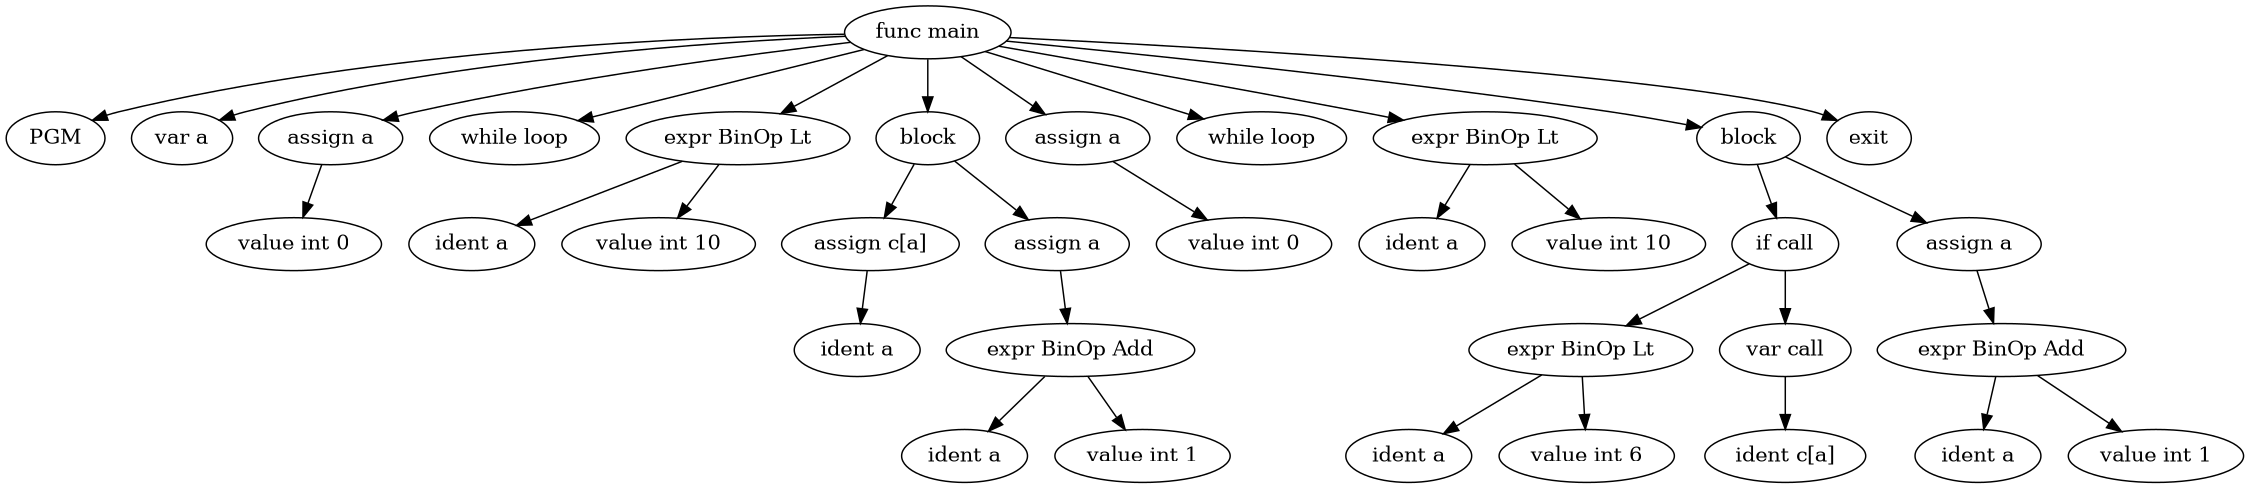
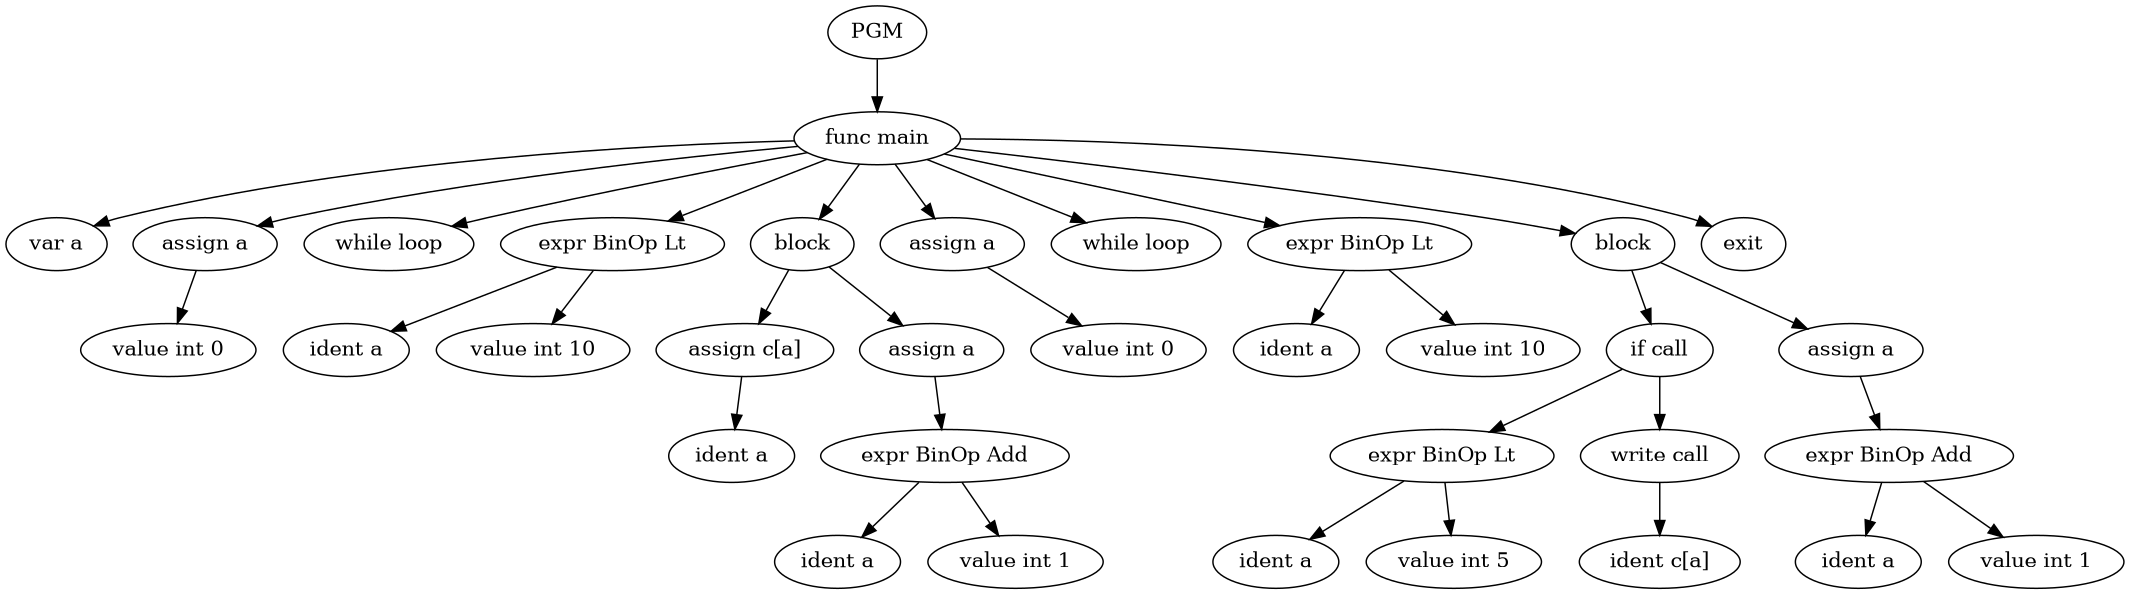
(473, 55) -> (877, 78)
(1785, 350) -> (1660, 456)
(1587, 456) -> (1454, 562)
